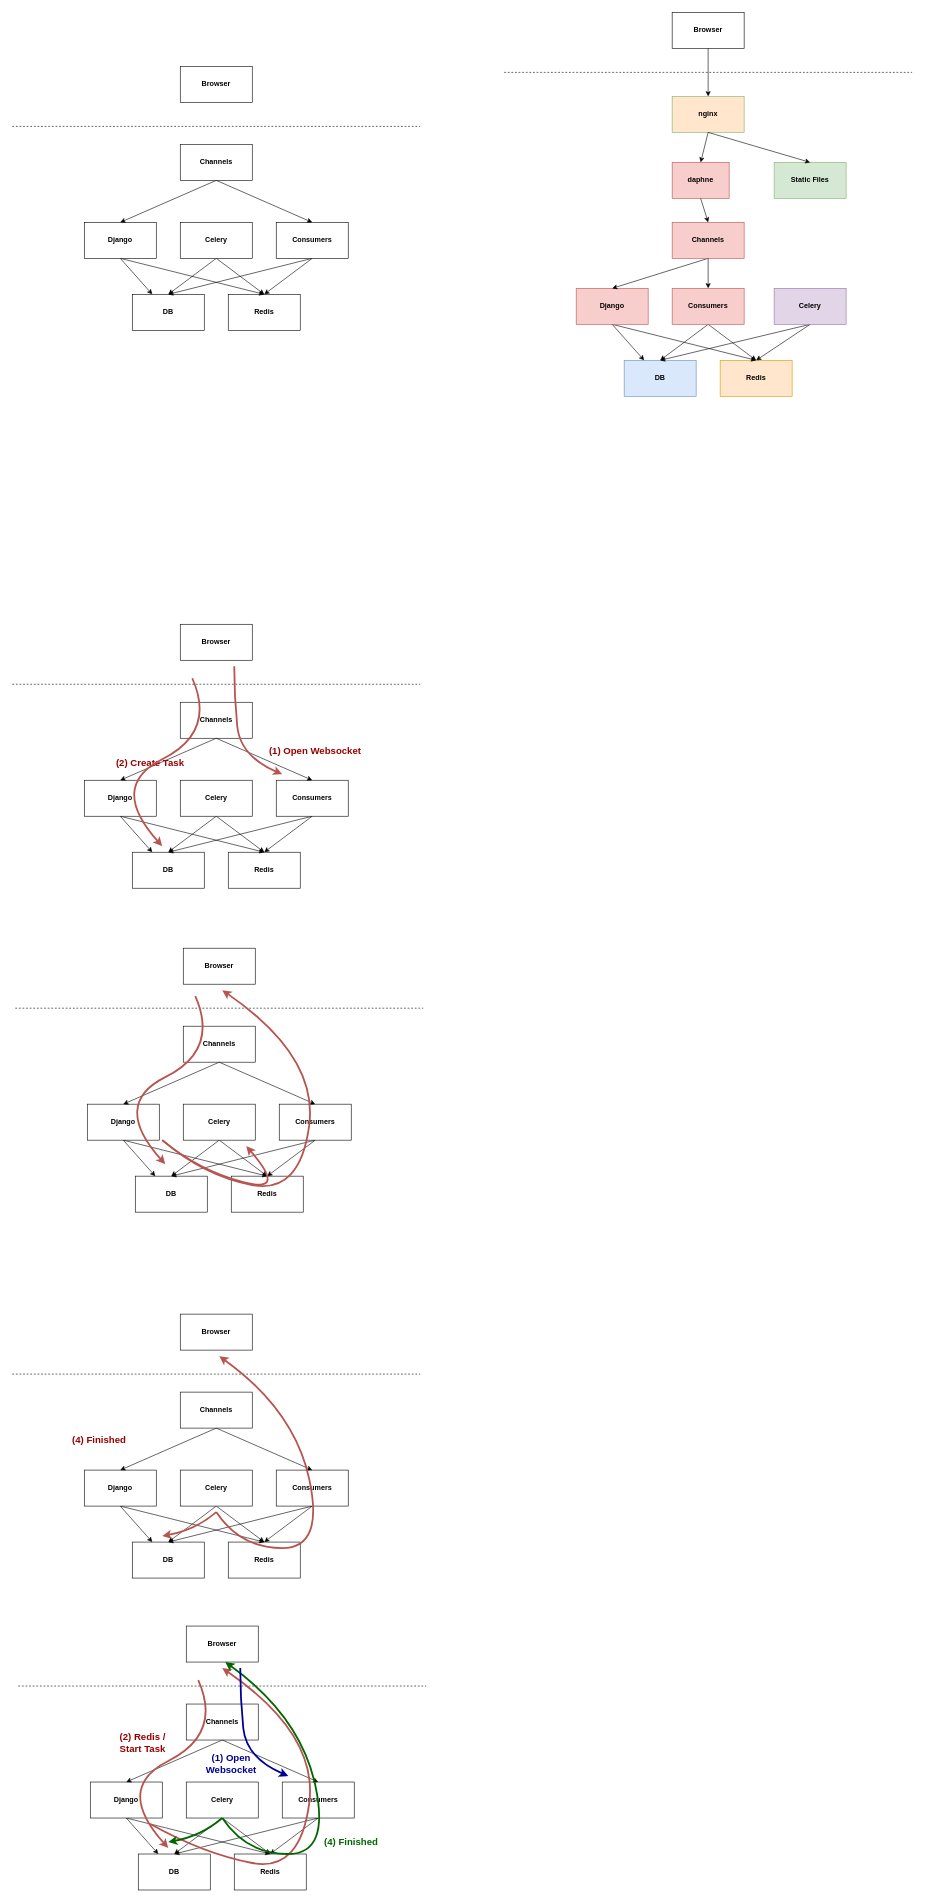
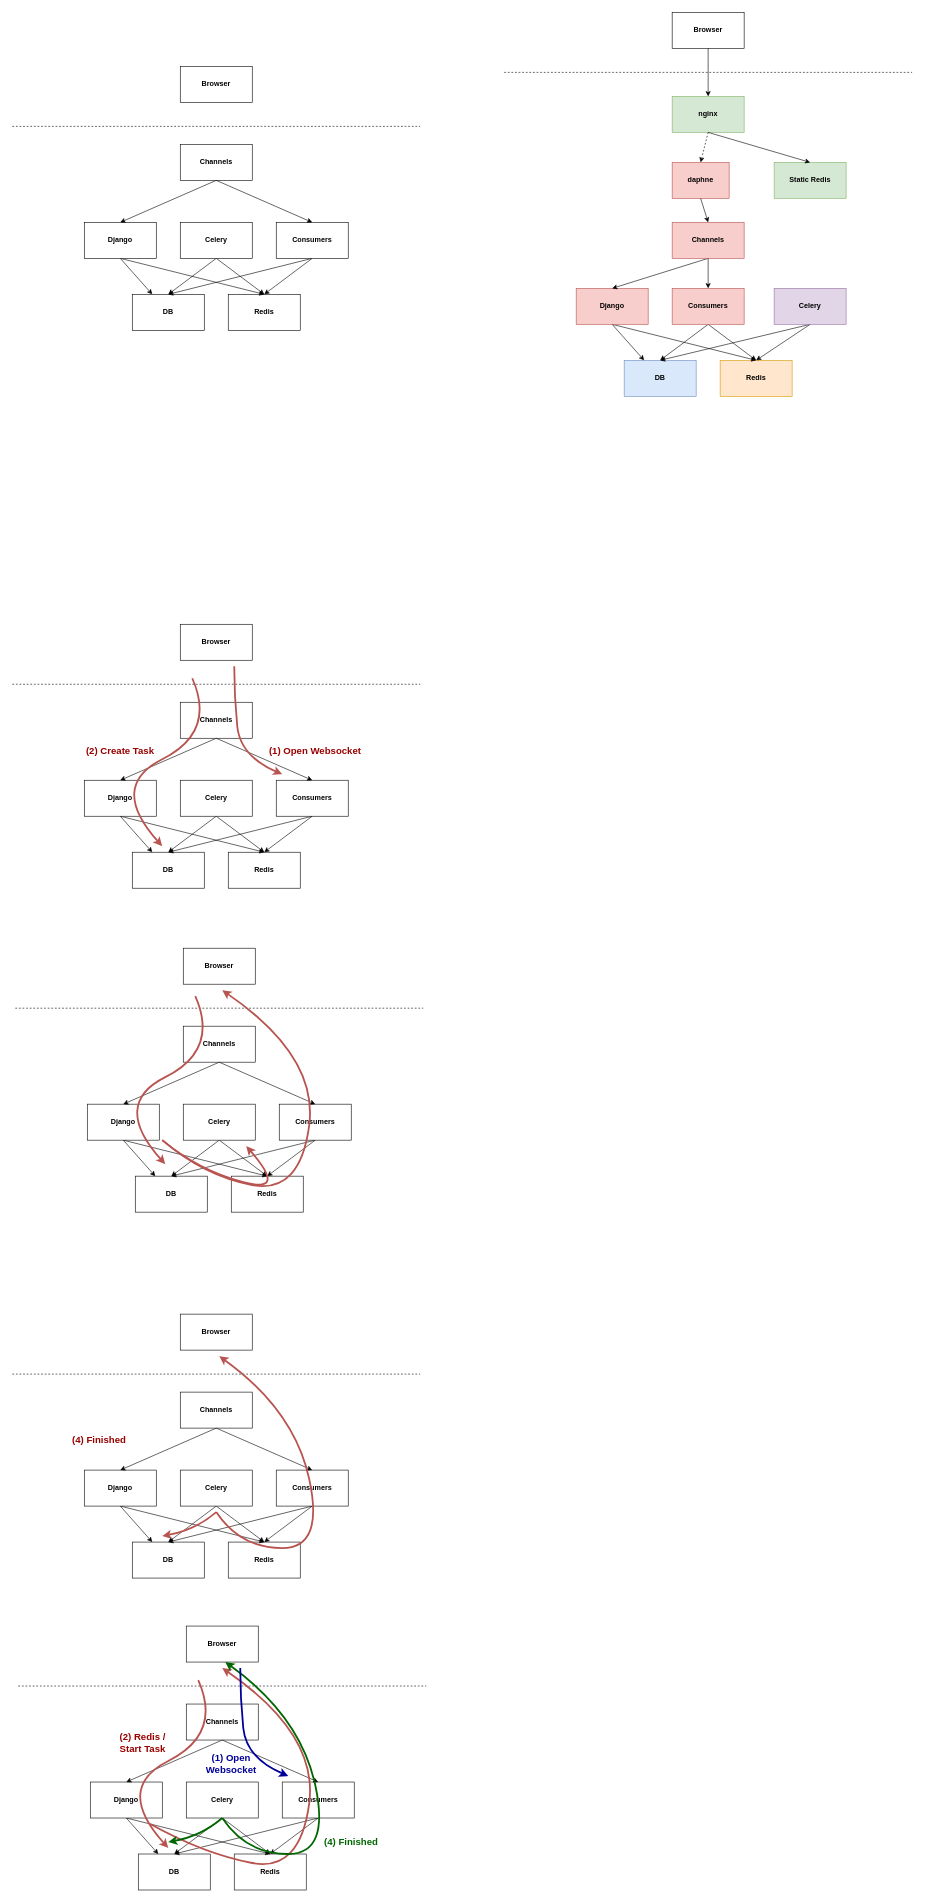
(708, 114) -> (708, 114)
(705, 146) -> (705, 146)
(810, 180) -> (810, 180)
(150, 762) -> (120, 750)
